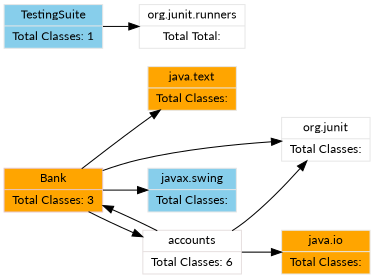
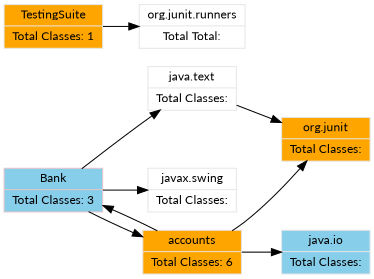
(53, 26) -> (53, 26)
(192, 88) -> (192, 88)
(326, 139) -> (326, 139)
(186, 151) -> (254, 112)
(53, 190) -> (53, 190)
(192, 190) -> (192, 190)
(192, 252) -> (192, 252)
(326, 252) -> (326, 252)
